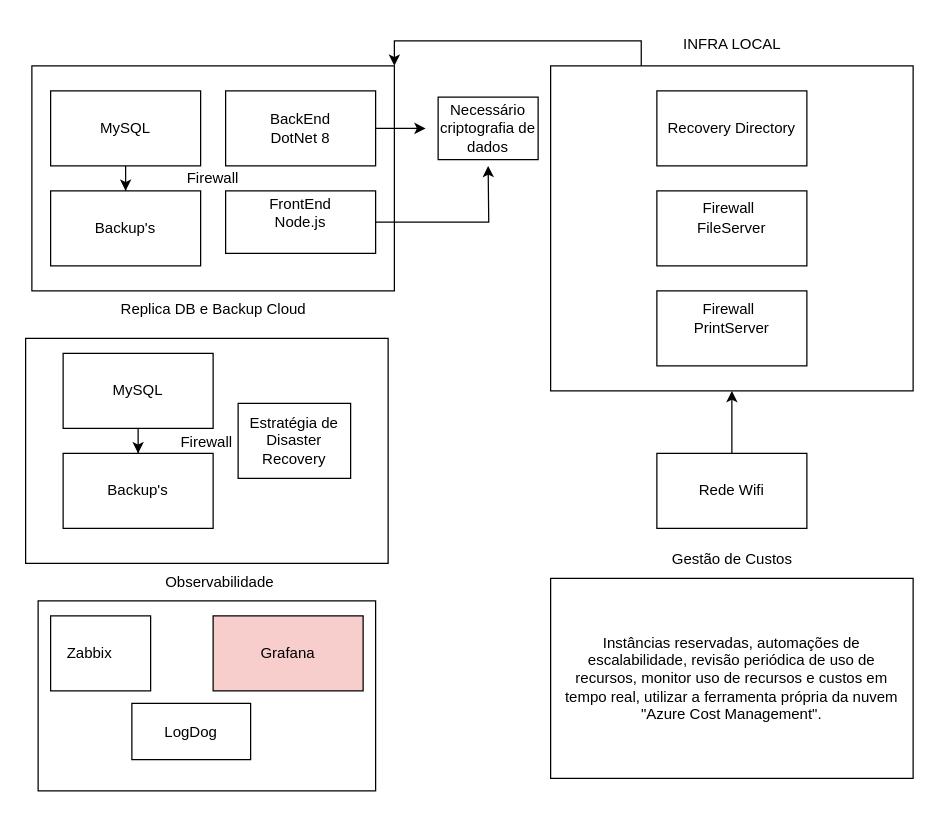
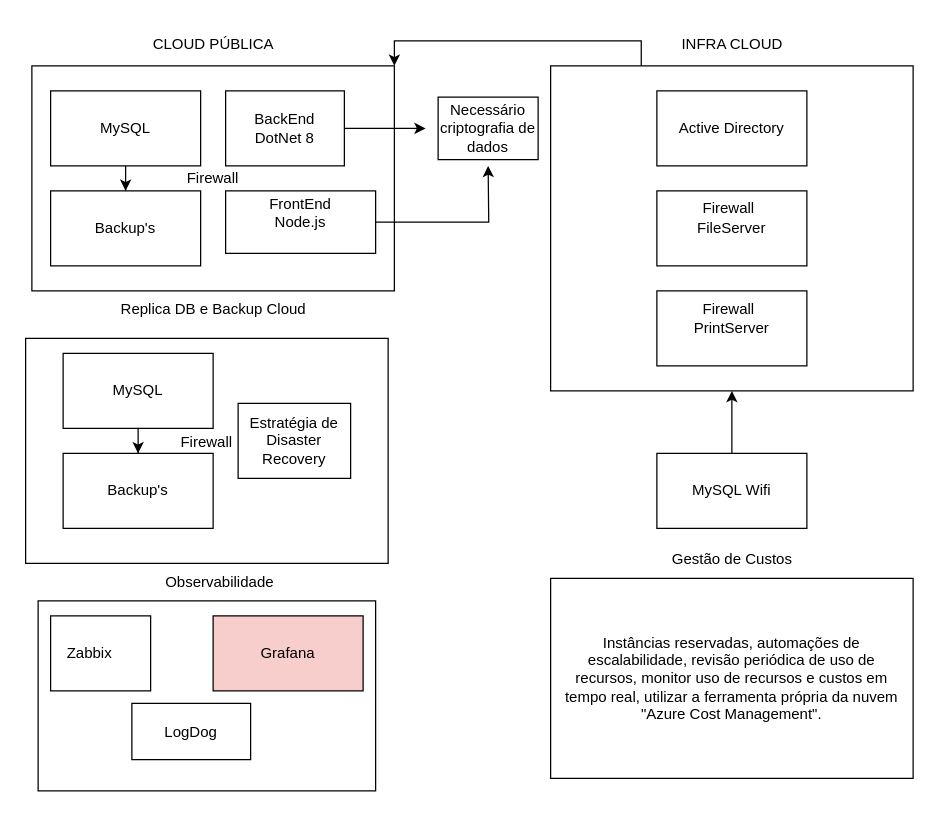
none -> (213, 44)
(733, 53) -> (733, 53)
(301, 128) -> (285, 128)
(732, 128) -> (732, 128)
(732, 491) -> (732, 491)
